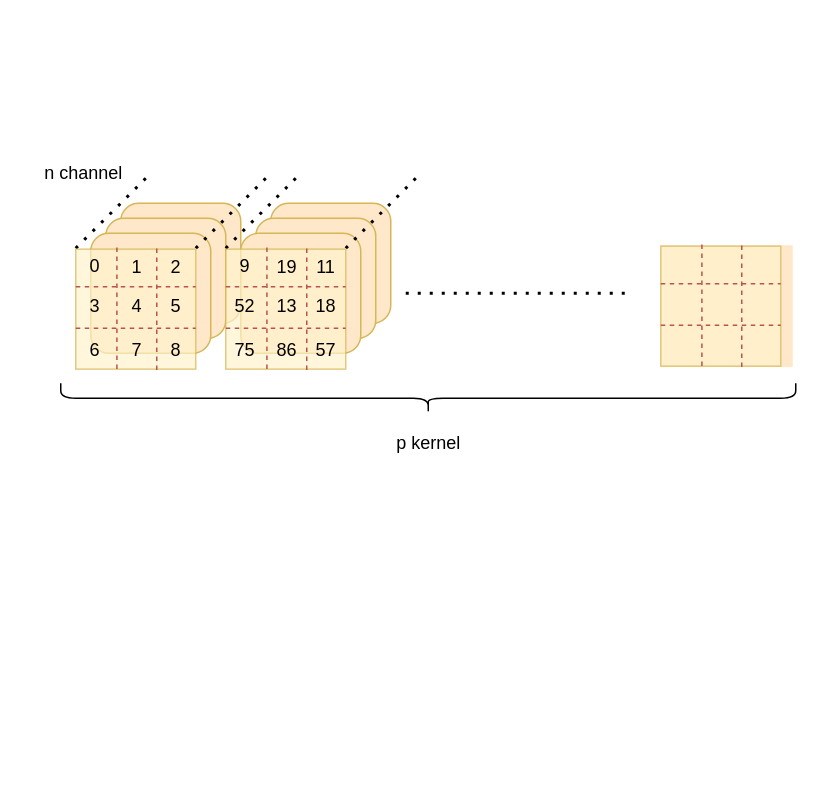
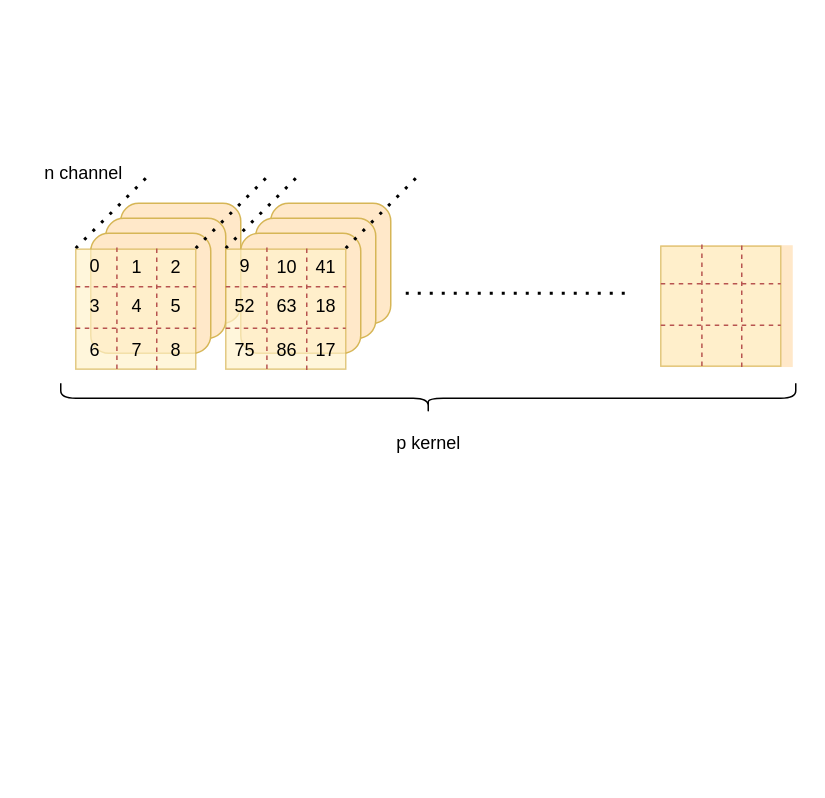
(287, 268) -> (287, 268)
(326, 268) -> (326, 268)
(287, 307) -> (287, 307)
(326, 350) -> (326, 350)
